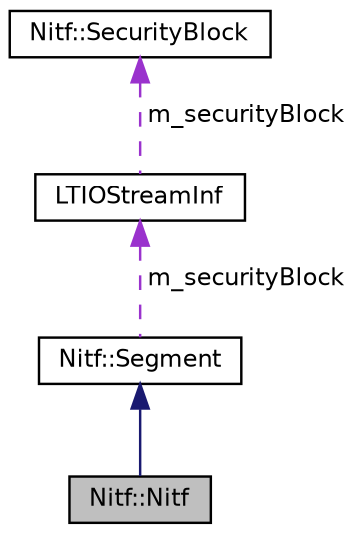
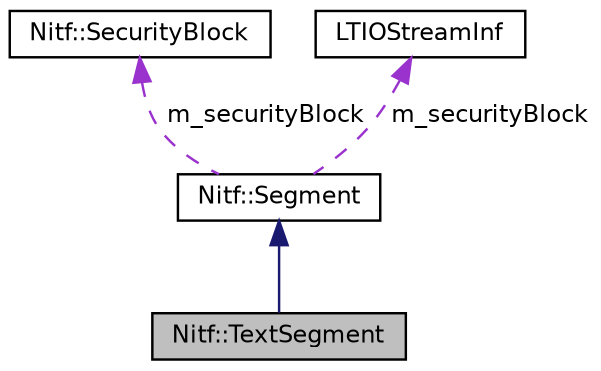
(140, 128) -> (168, 139)
(140, 500) -> (279, 336)
